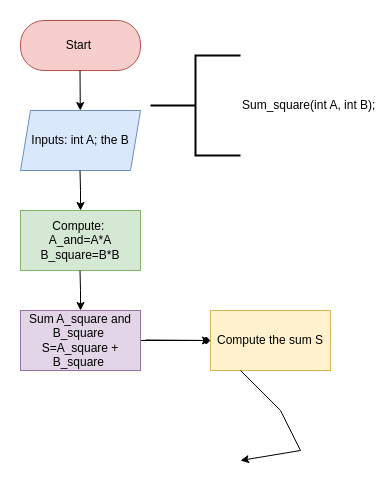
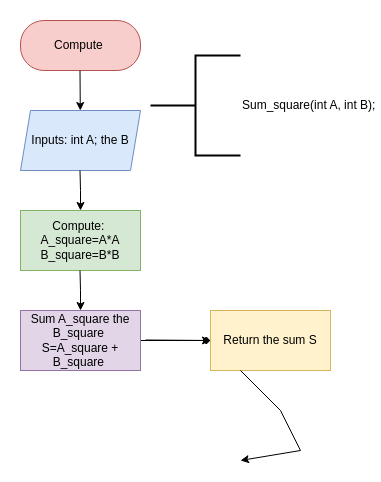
(81, 46) -> (81, 46)
(81, 241) -> (81, 241)
(81, 341) -> (81, 341)
(271, 341) -> (271, 341)
